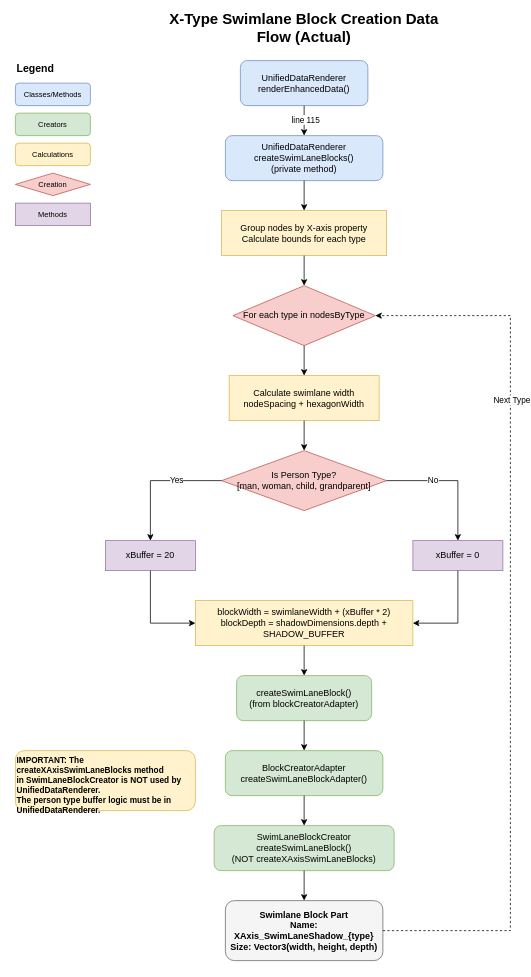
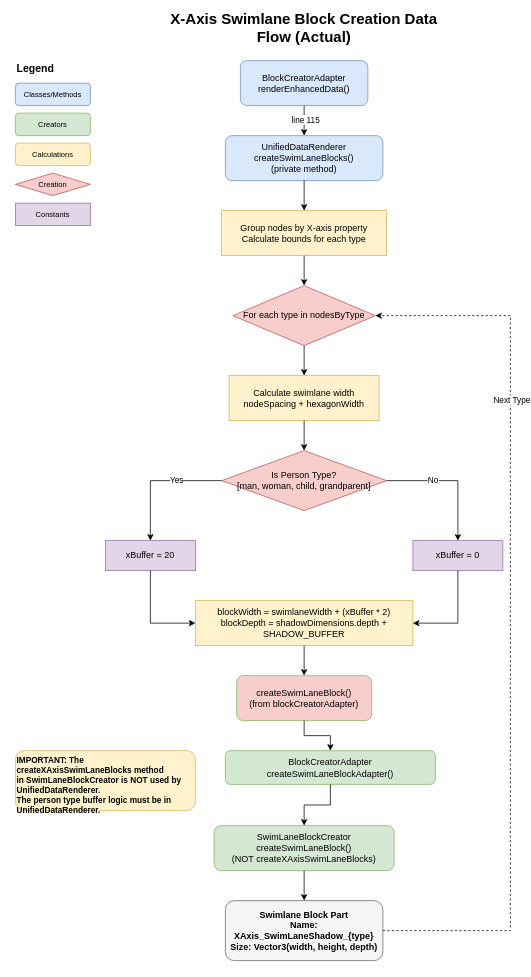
(304, 27) -> (304, 27)
(304, 83) -> (304, 83)
(53, 214) -> (53, 214)
(304, 698) -> (304, 698)
(304, 773) -> (330, 767)
